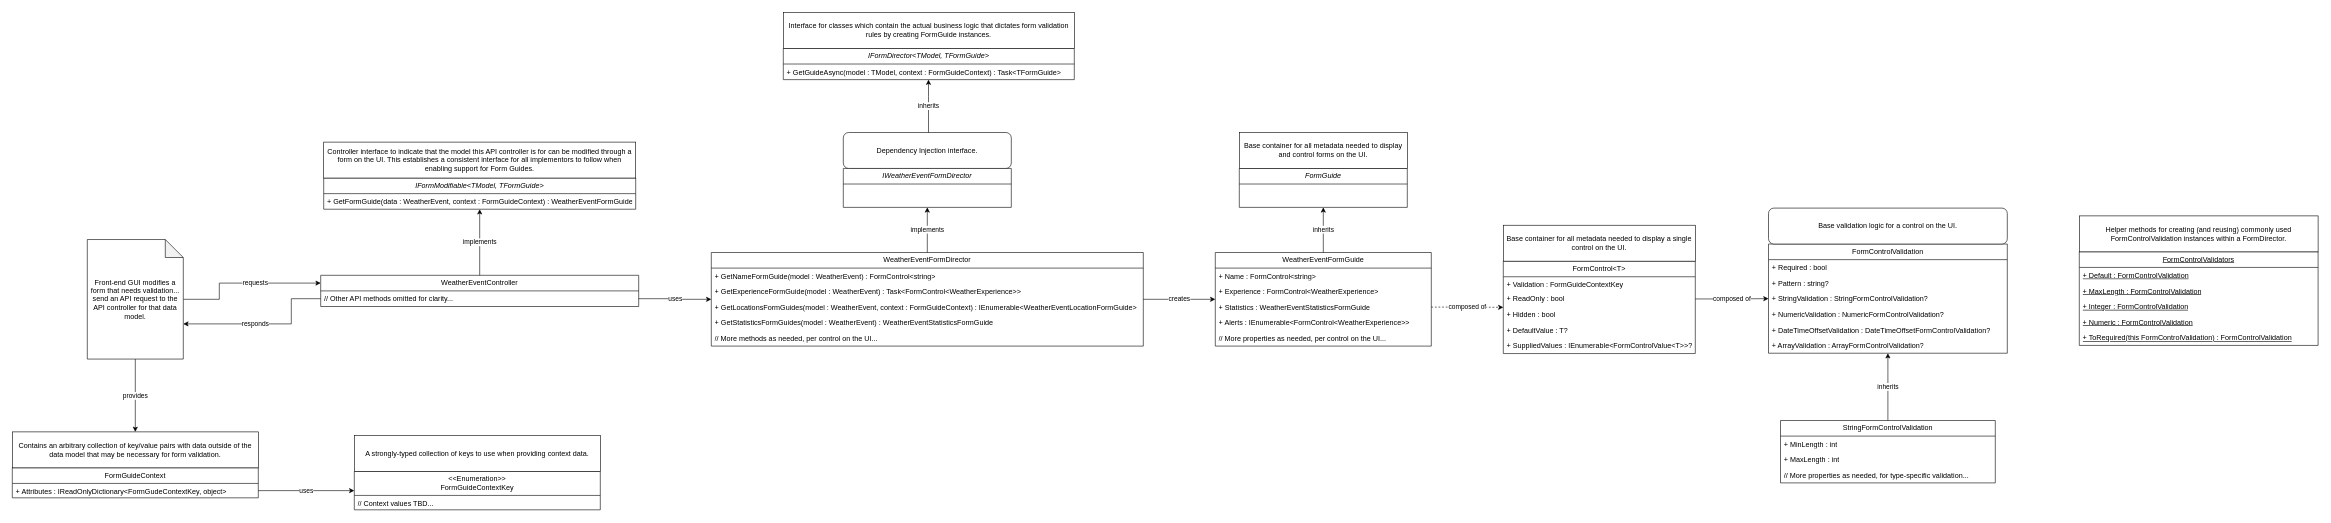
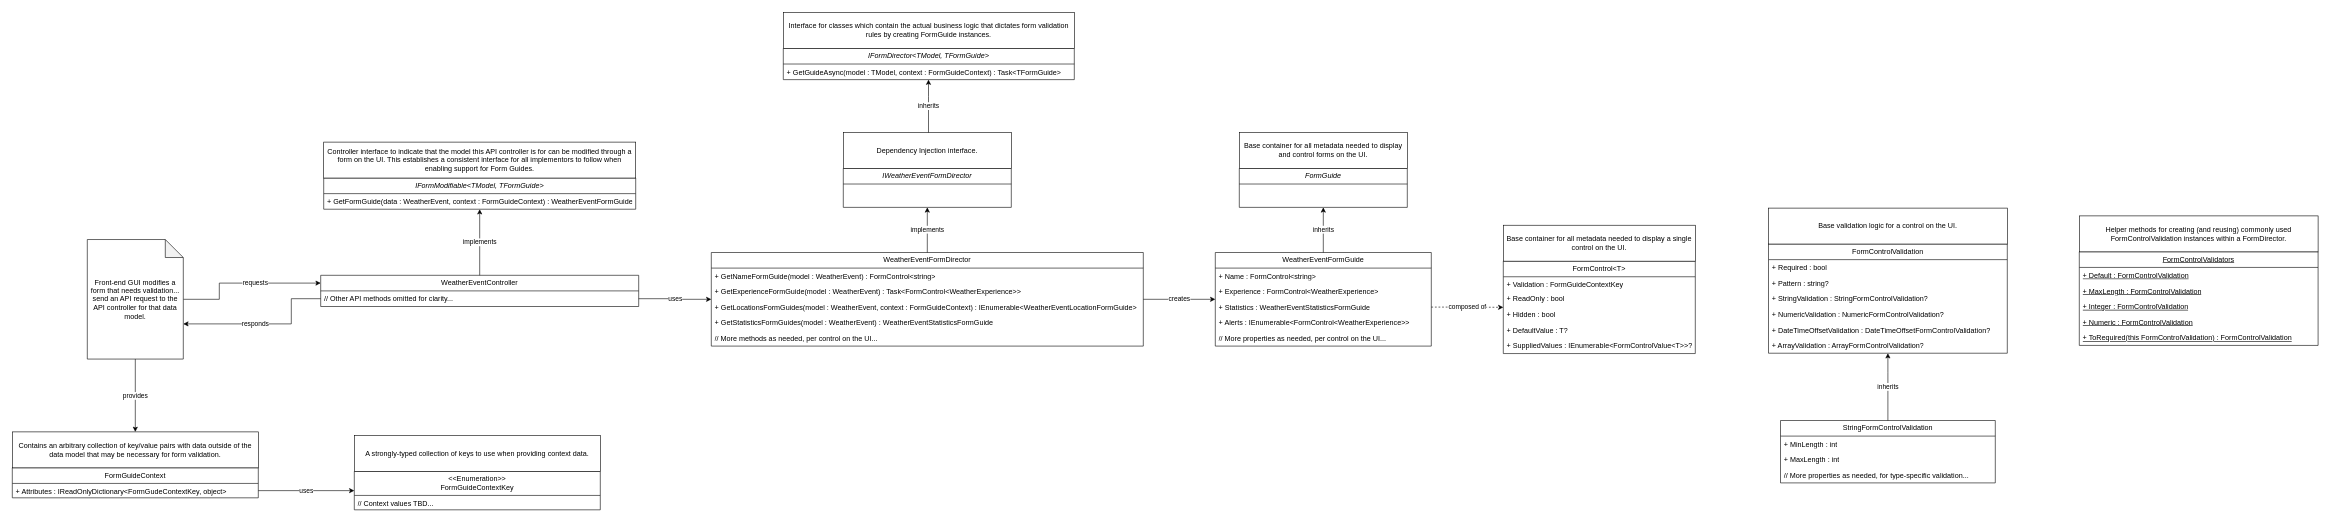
(927, 150) -> (927, 150)
(1888, 226) -> (1888, 226)
(1731, 299) -> none
